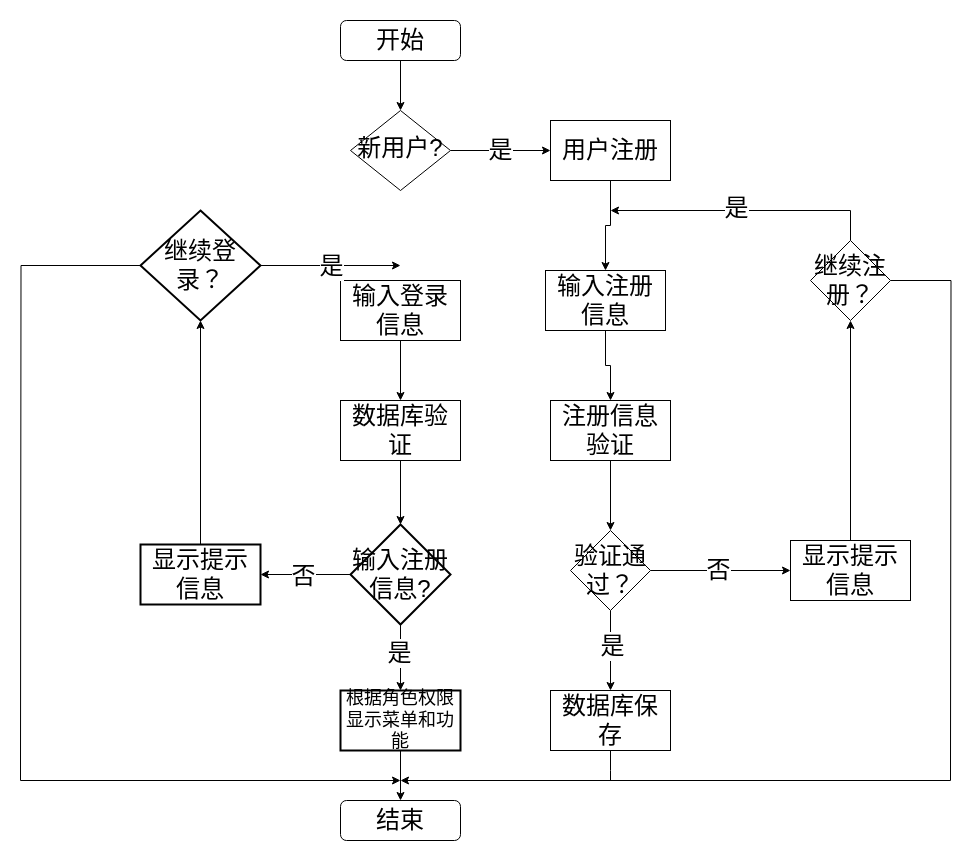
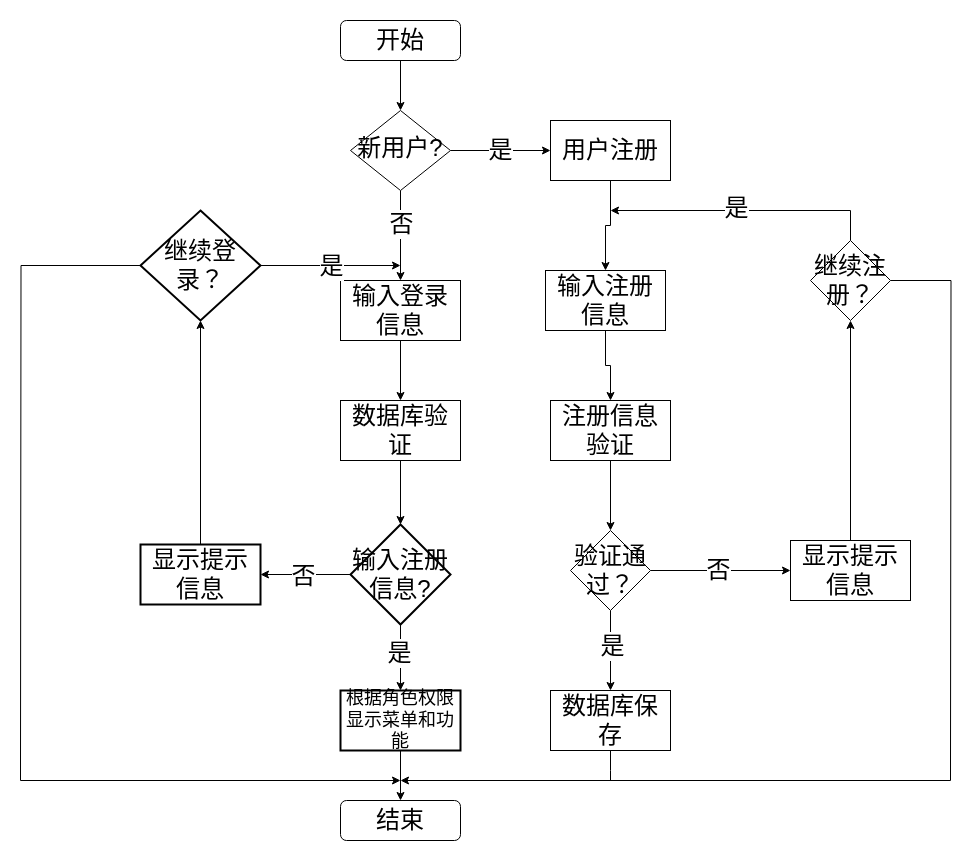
none -> (401, 232)
